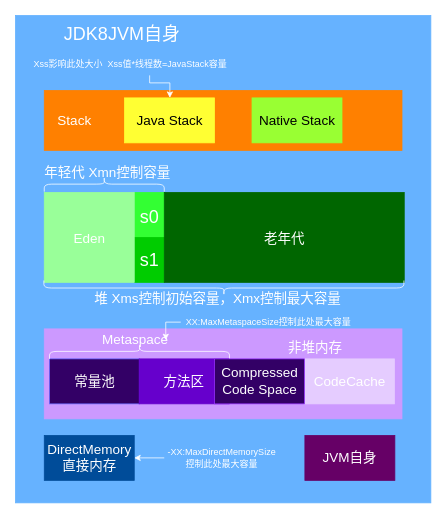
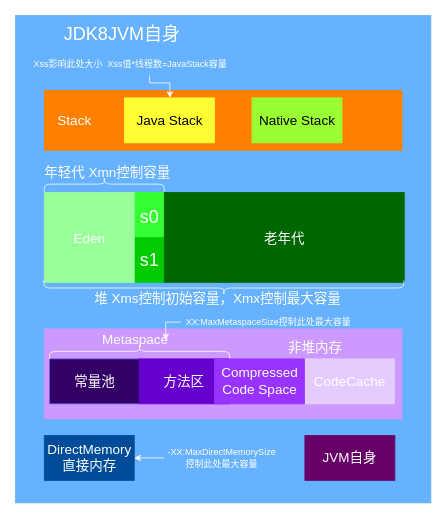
(260, 381) -> (260, 381)
